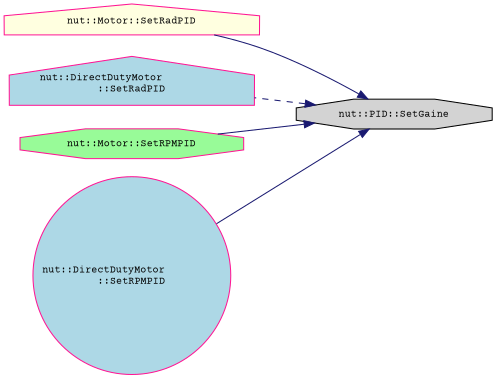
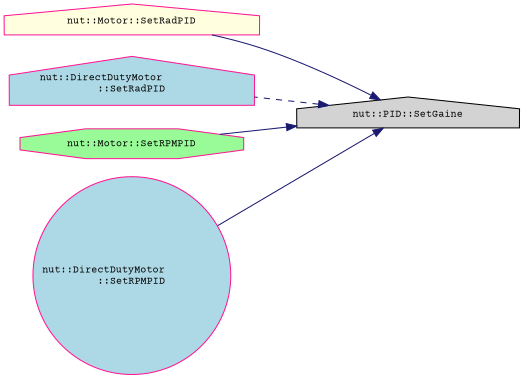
(394, 114) -> (408, 114)
